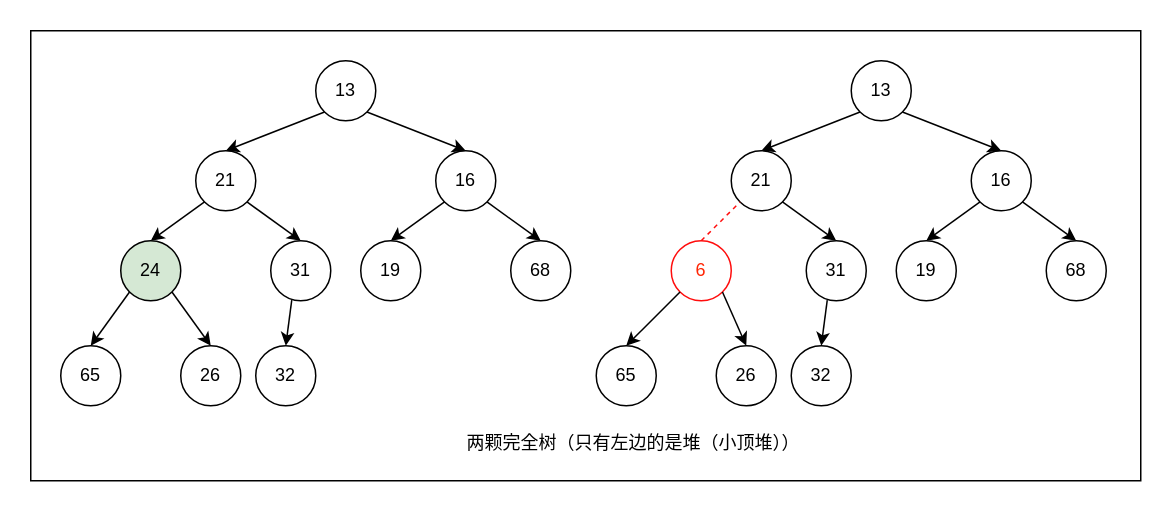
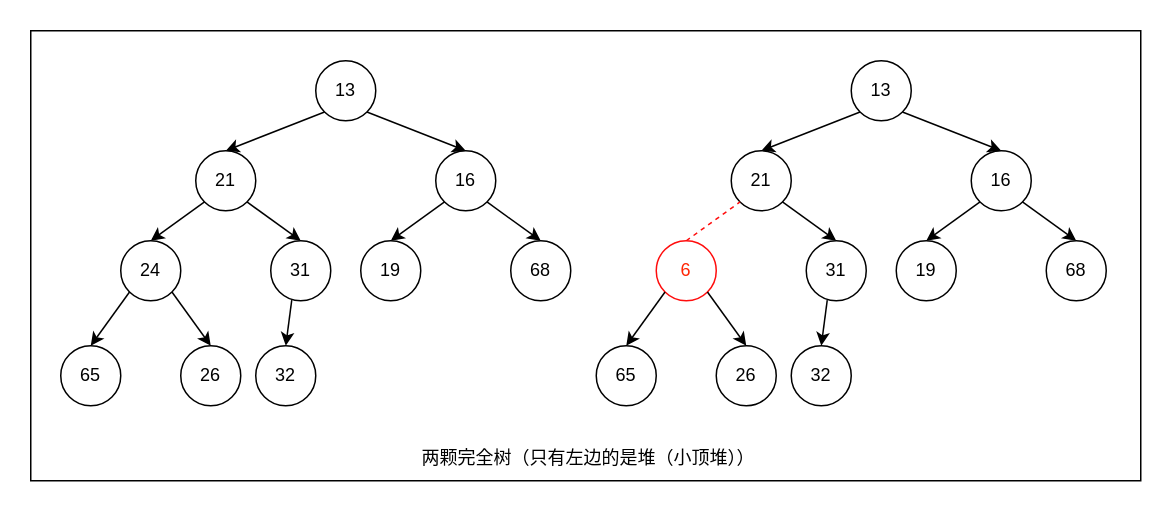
(151, 271) -> (151, 271)
(701, 271) -> (686, 271)
(634, 443) -> (589, 458)
